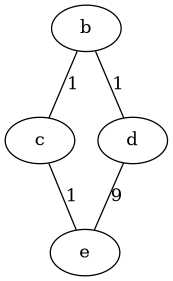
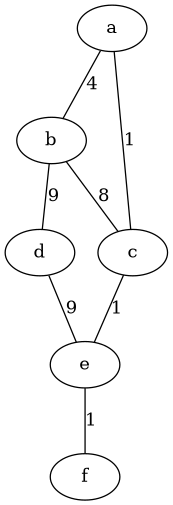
none -> (112, 28)
(73, 84) -> (104, 197)
(119, 84) -> (54, 197)
none -> (85, 477)
